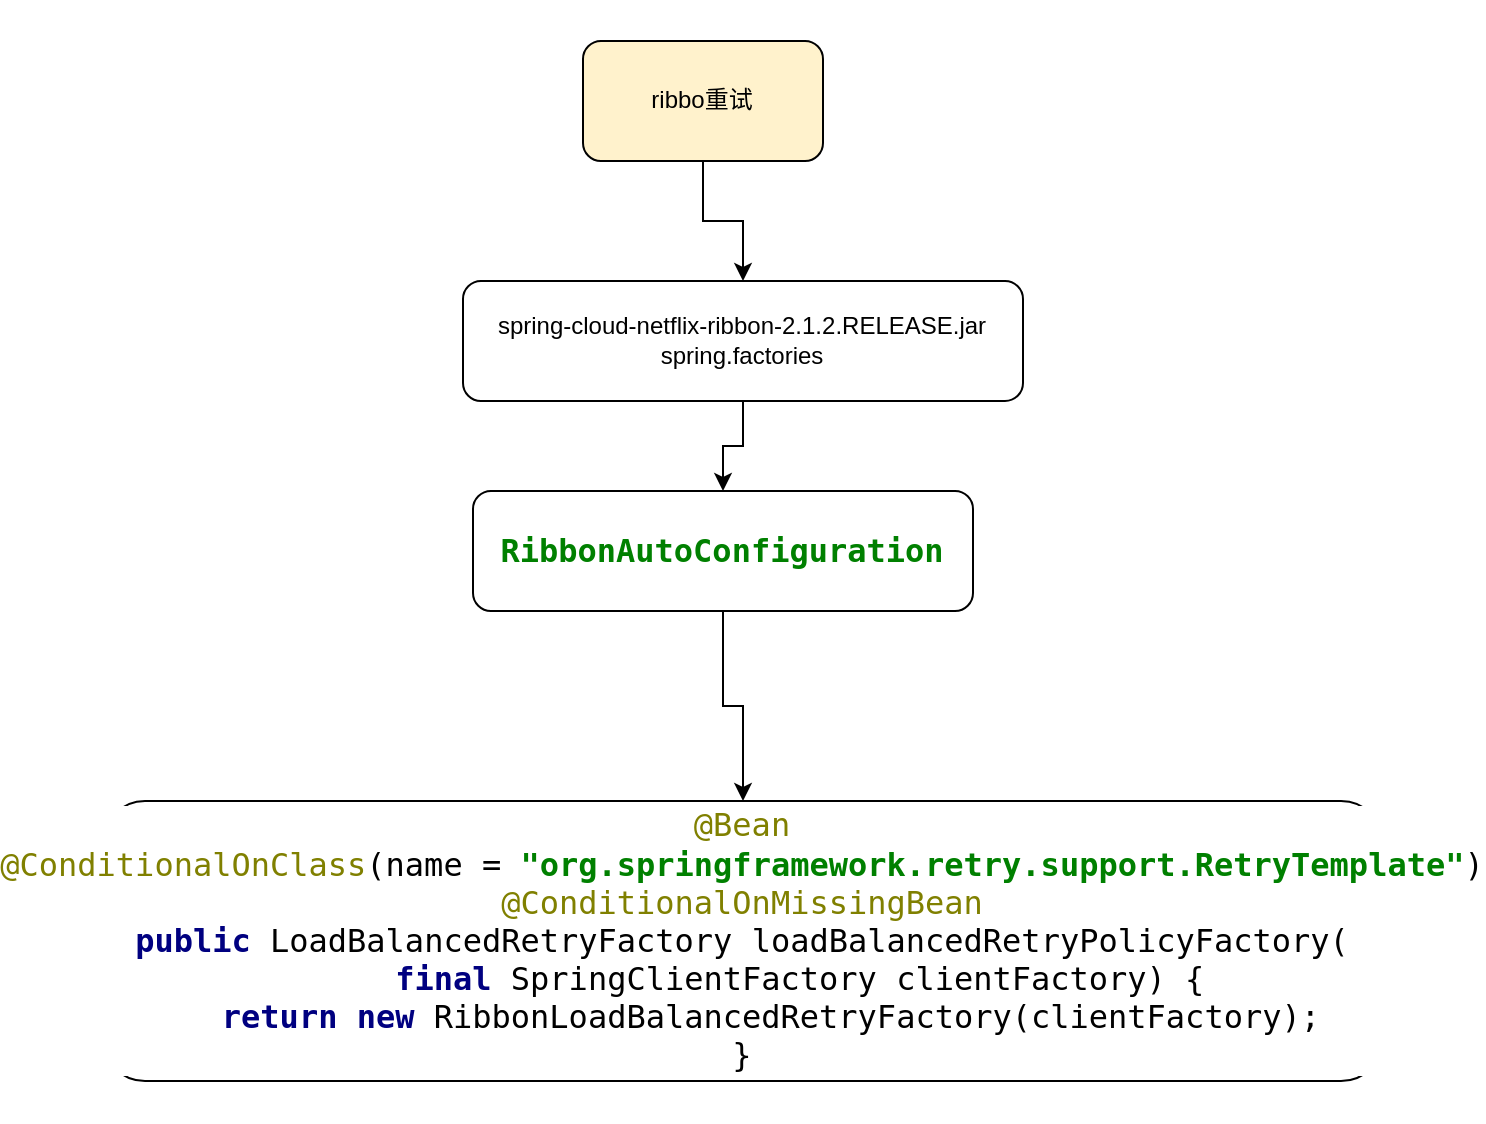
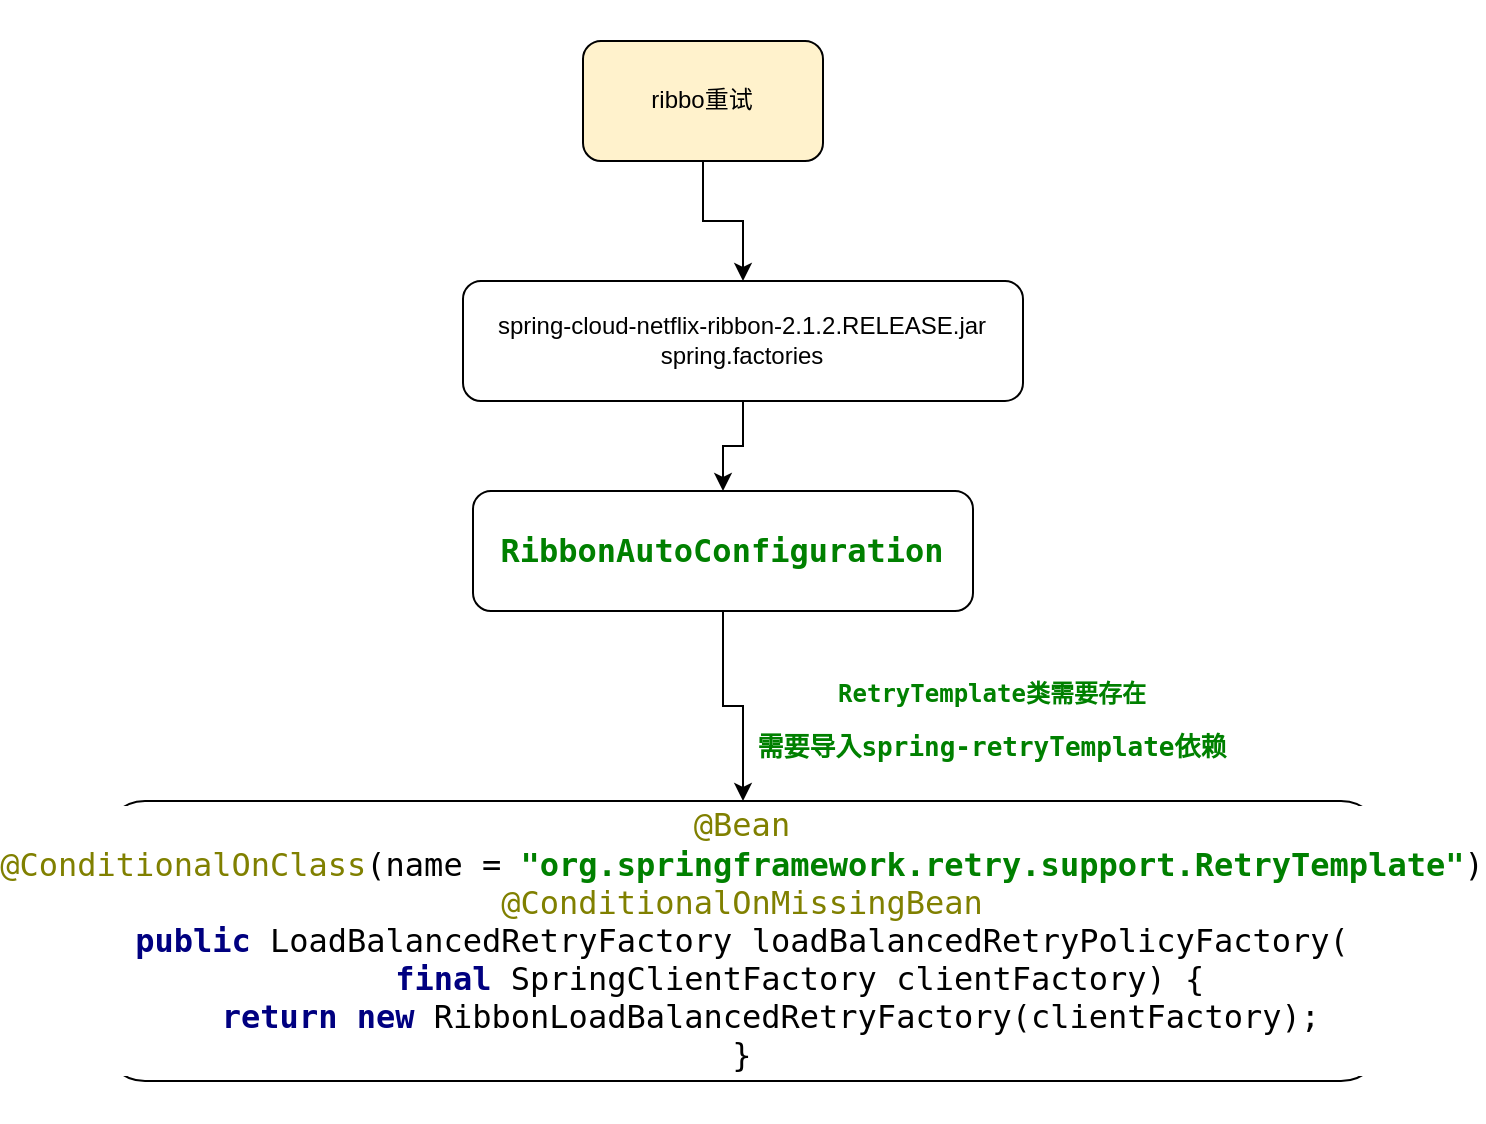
none -> (993, 721)
